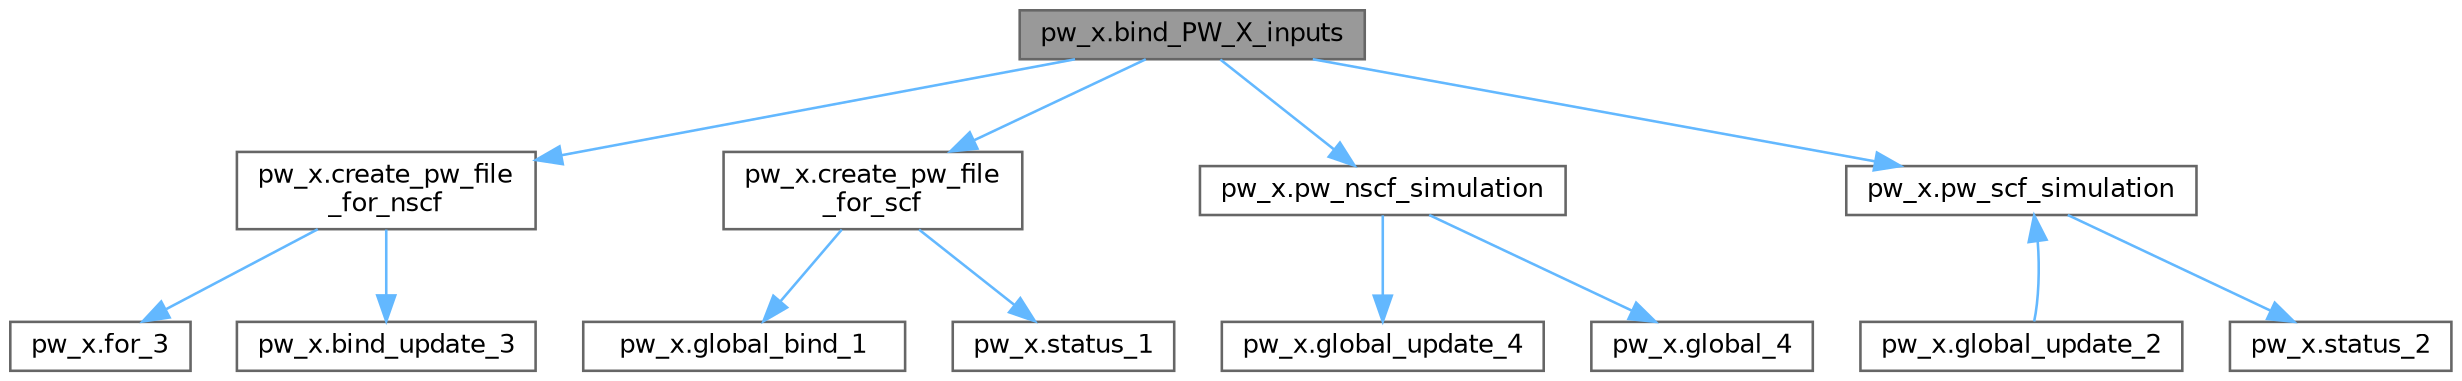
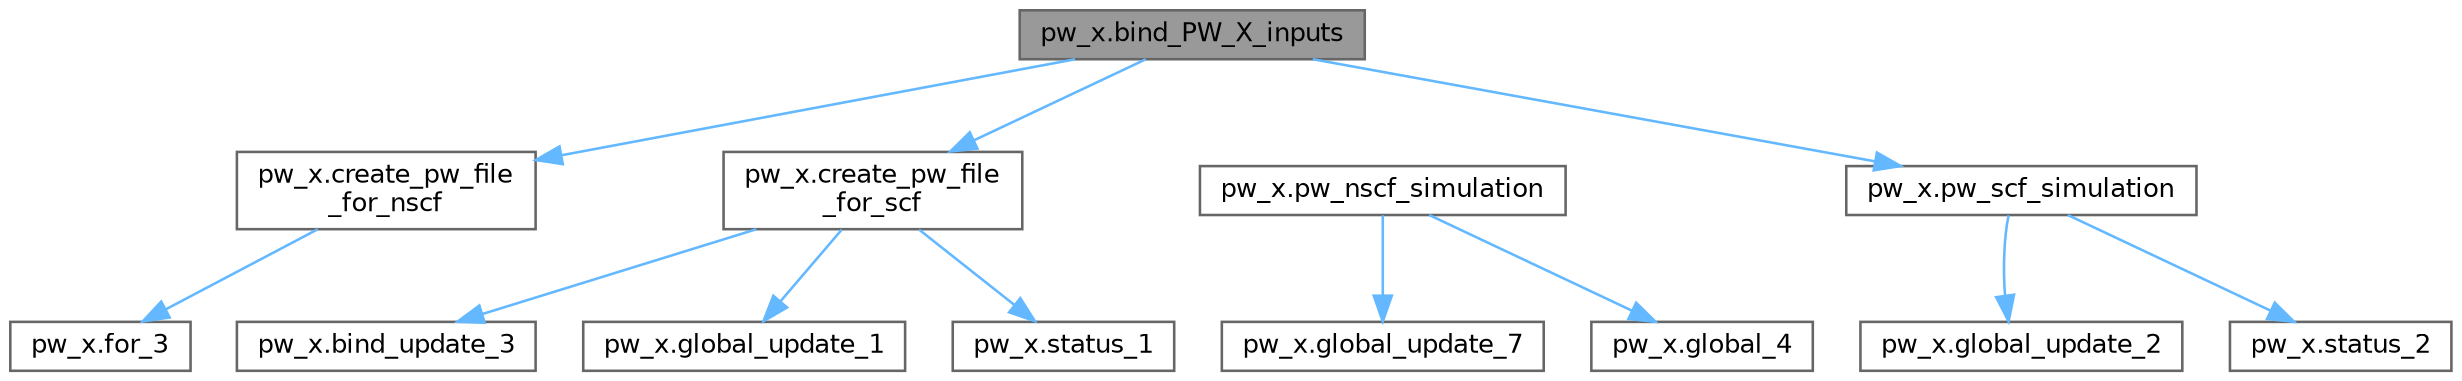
(1277, 104) -> none
(386, 262) -> (620, 272)
(2038, 282) -> (2004, 255)
(744, 346) -> (744, 346)
(1383, 346) -> (1383, 346)
